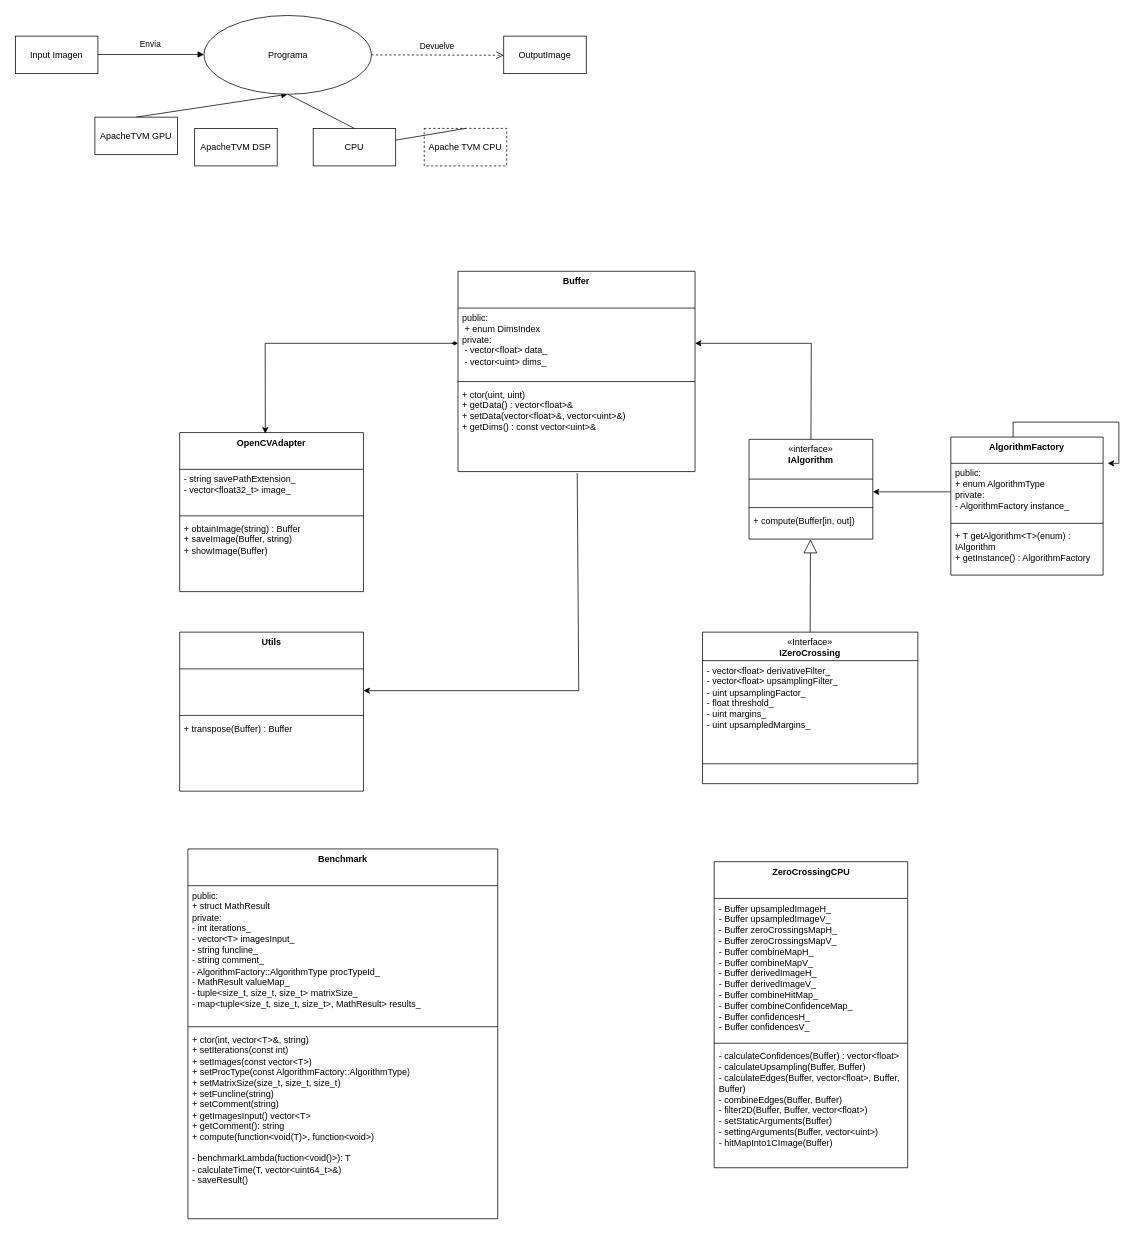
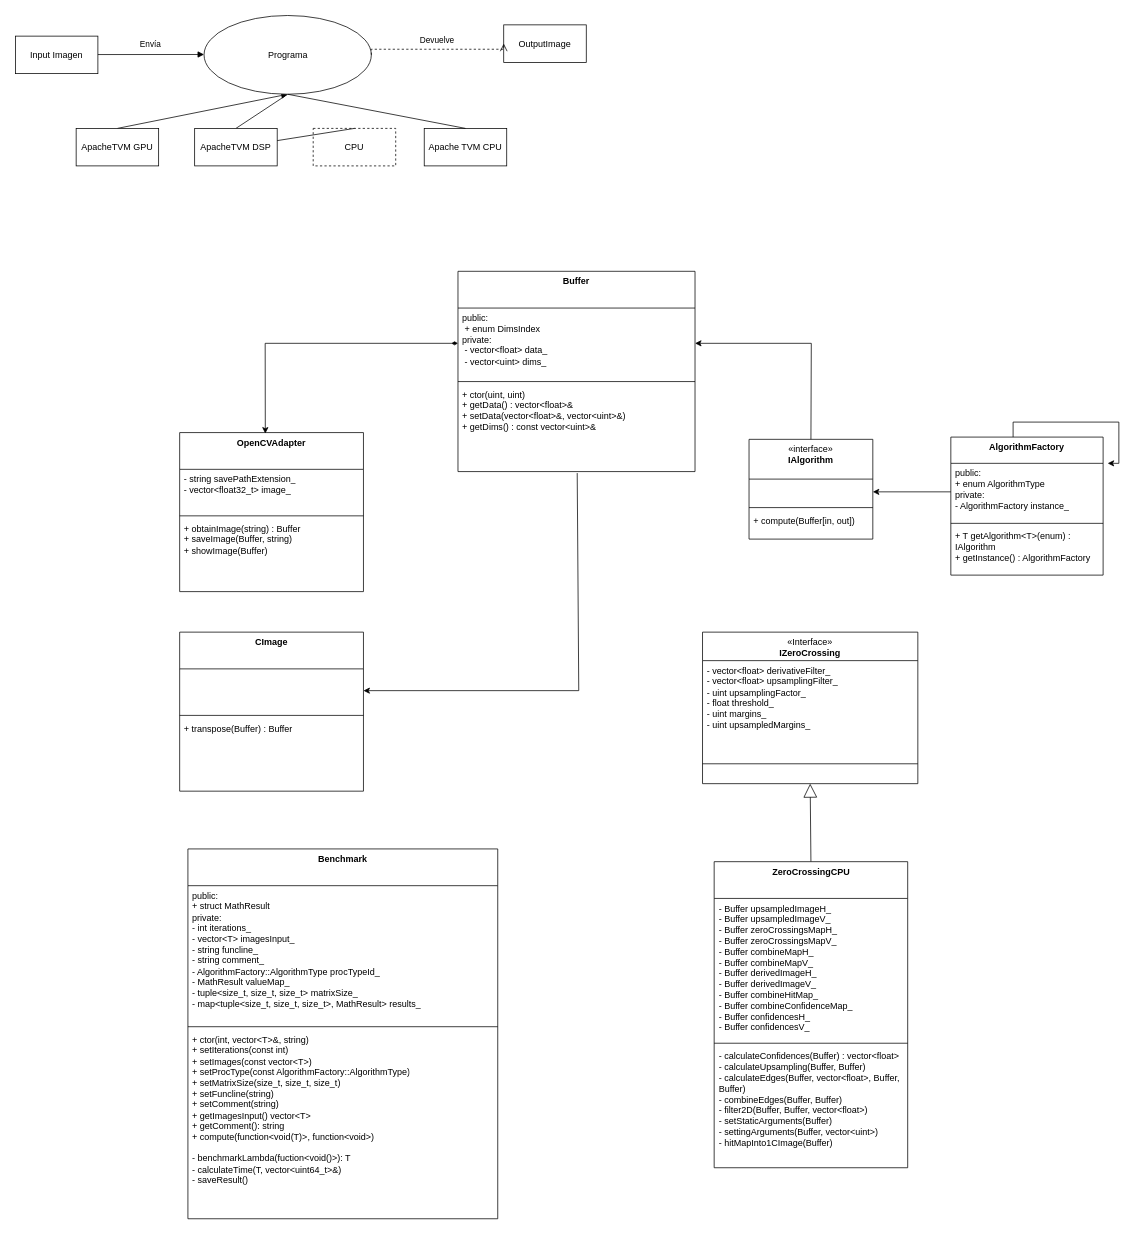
(545, 55) -> (545, 44)
none -> (260, 112)
(323, 112) -> (316, 134)
(431, 134) -> (378, 112)
(136, 136) -> (117, 147)
(354, 147) -> (354, 147)
(465, 147) -> (465, 147)
(810, 593) -> none
(272, 643) -> (272, 643)
none -> (810, 829)
